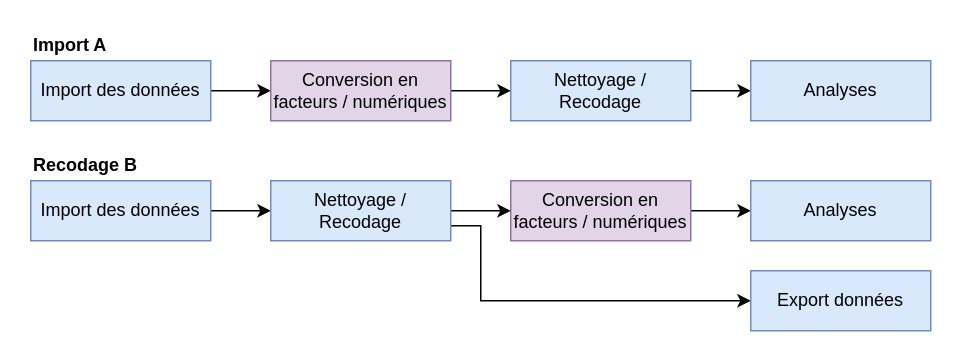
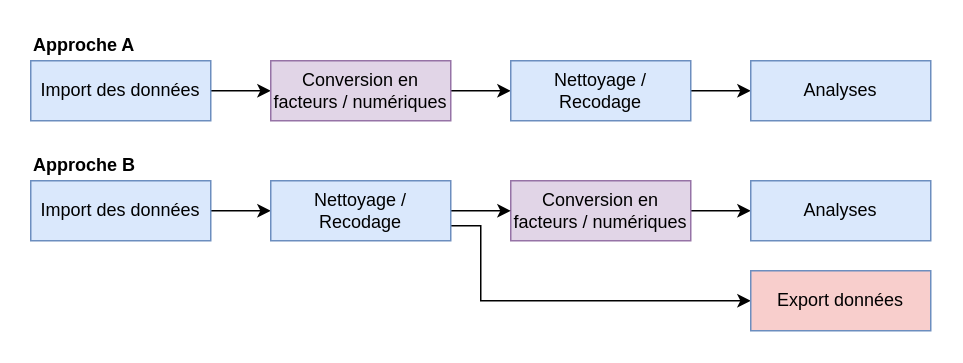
(72, 46) -> (82, 46)
(82, 166) -> (82, 166)
(841, 301) -> (841, 301)
